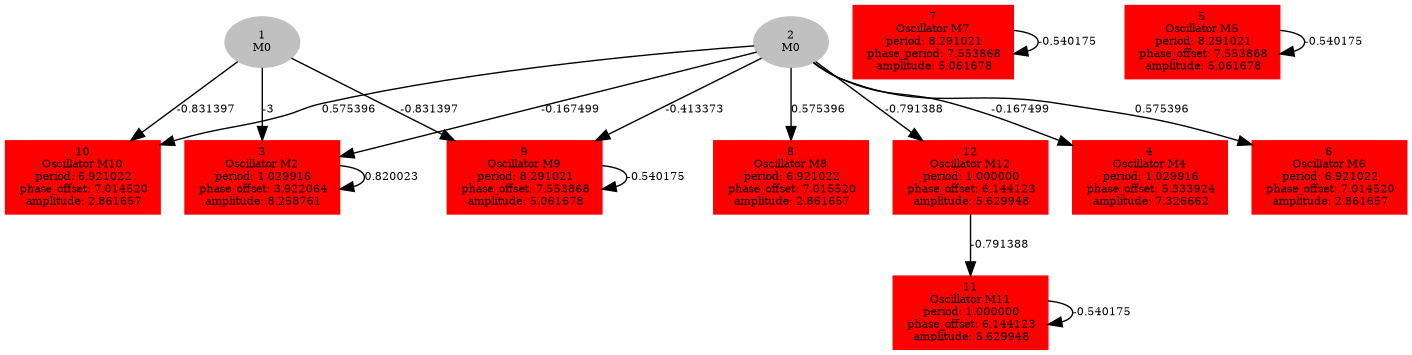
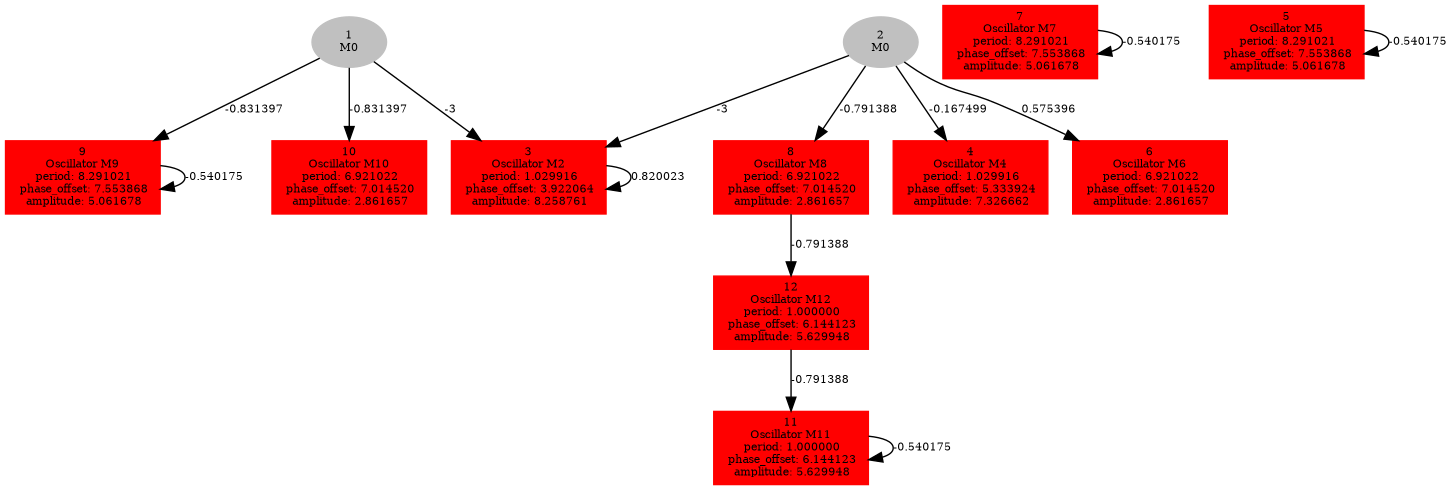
(933, 54) -> (1020, 54)
(461, 78) -> none
(685, 96) -> none
(864, 97) -> (791, 238)
(572, 110) -> (724, 110)
(820, 110) -> (870, 110)
(791, 189) -> (791, 189)
